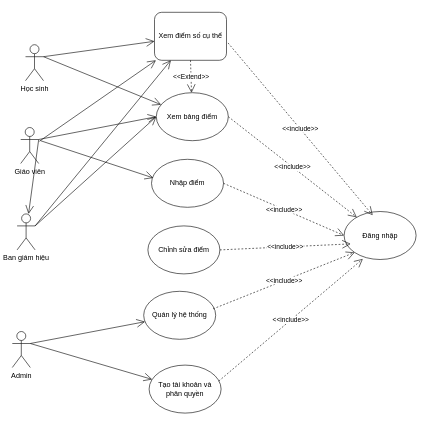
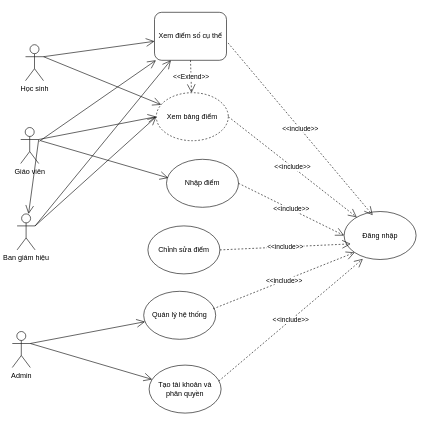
(192, 117) -> (192, 117)
(188, 183) -> (203, 183)
